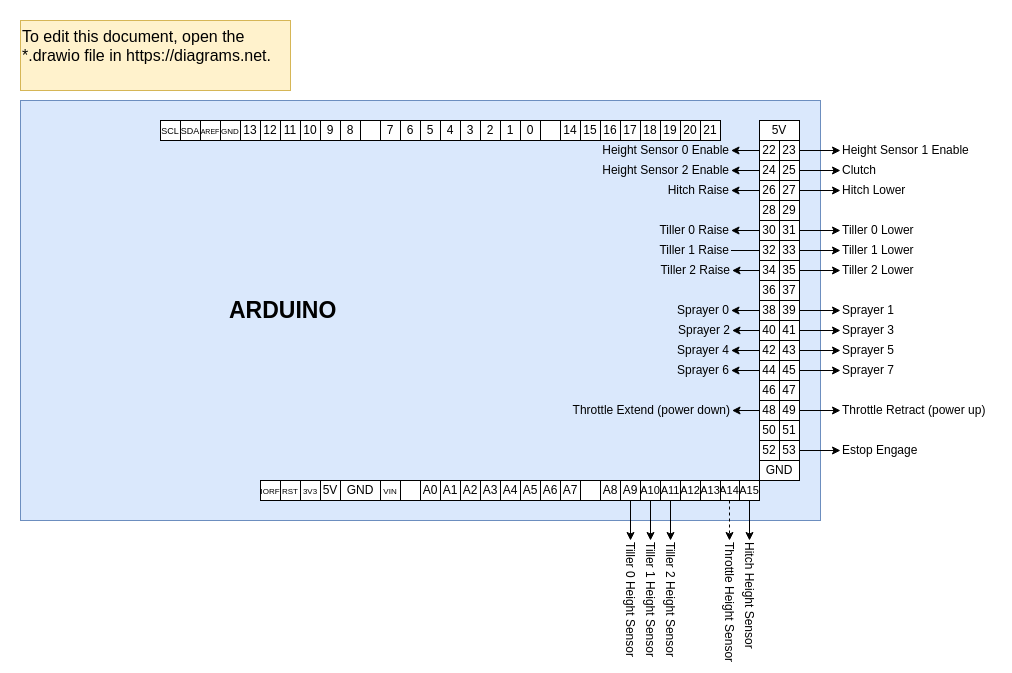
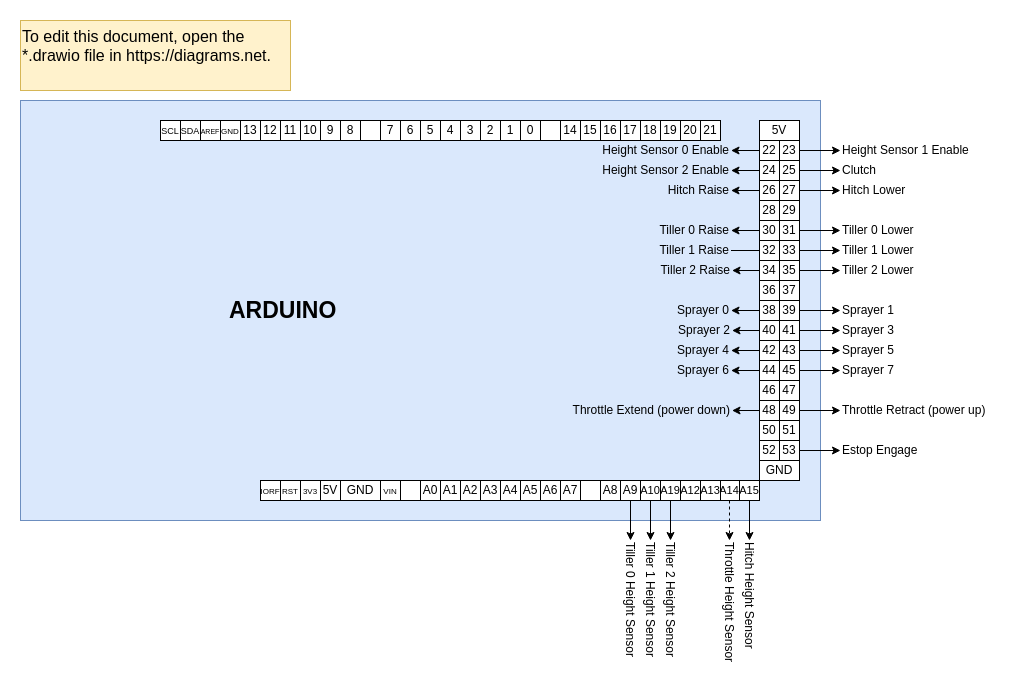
(671, 491) -> (671, 491)
